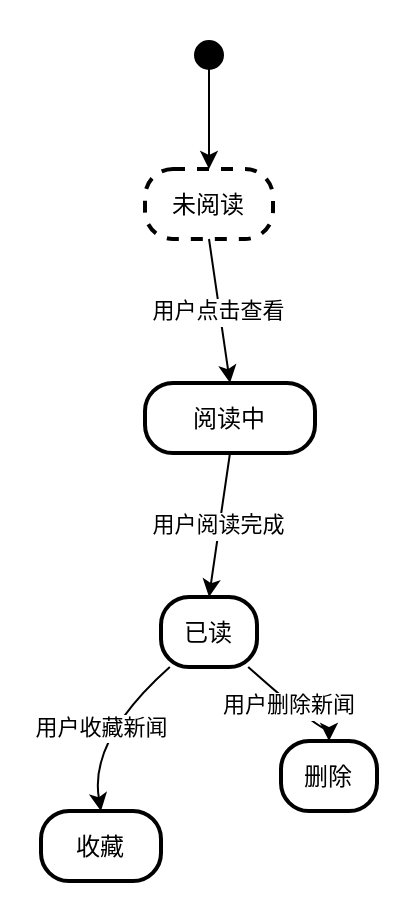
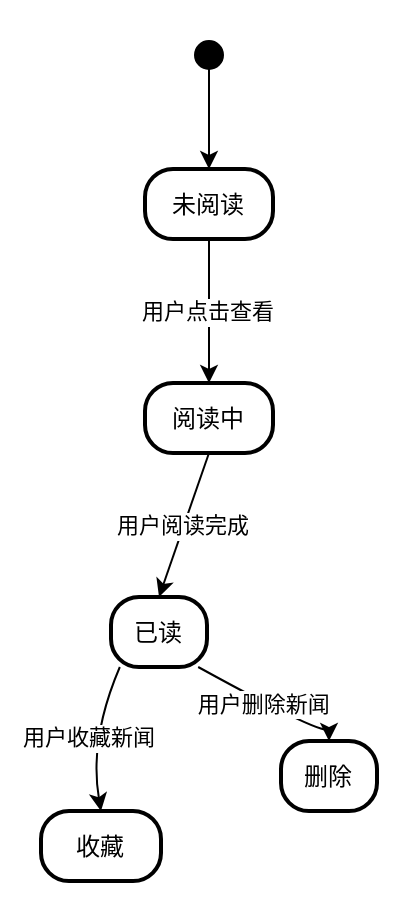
(209, 204) -> (209, 204)
(230, 418) -> (209, 418)
(209, 632) -> (159, 632)
